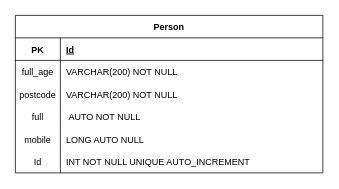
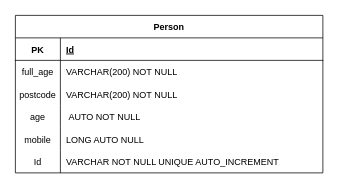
(38, 117) -> (38, 117)
(147, 162) -> (157, 162)
